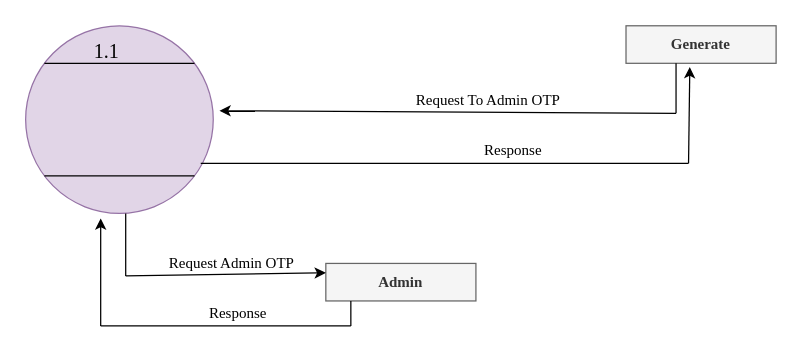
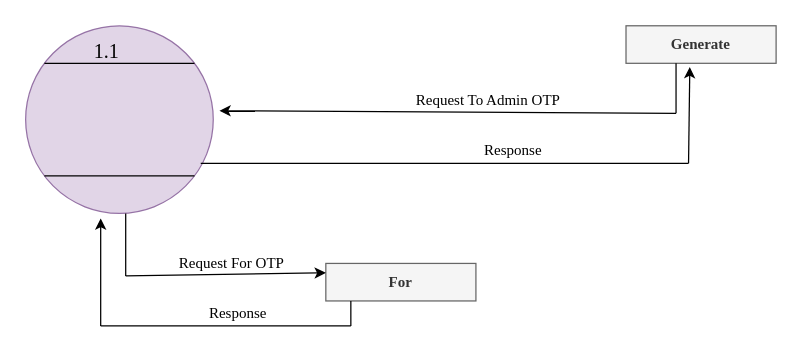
(232, 263) -> (232, 263)
(401, 282) -> (401, 282)
